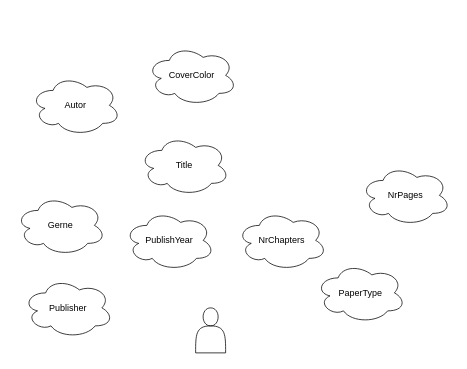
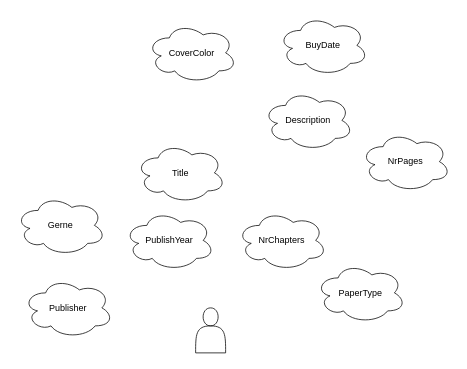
none -> (323, 45)
(192, 75) -> (192, 53)
(75, 105) -> none
none -> (308, 120)
(184, 165) -> (180, 173)
(405, 195) -> (405, 162)
